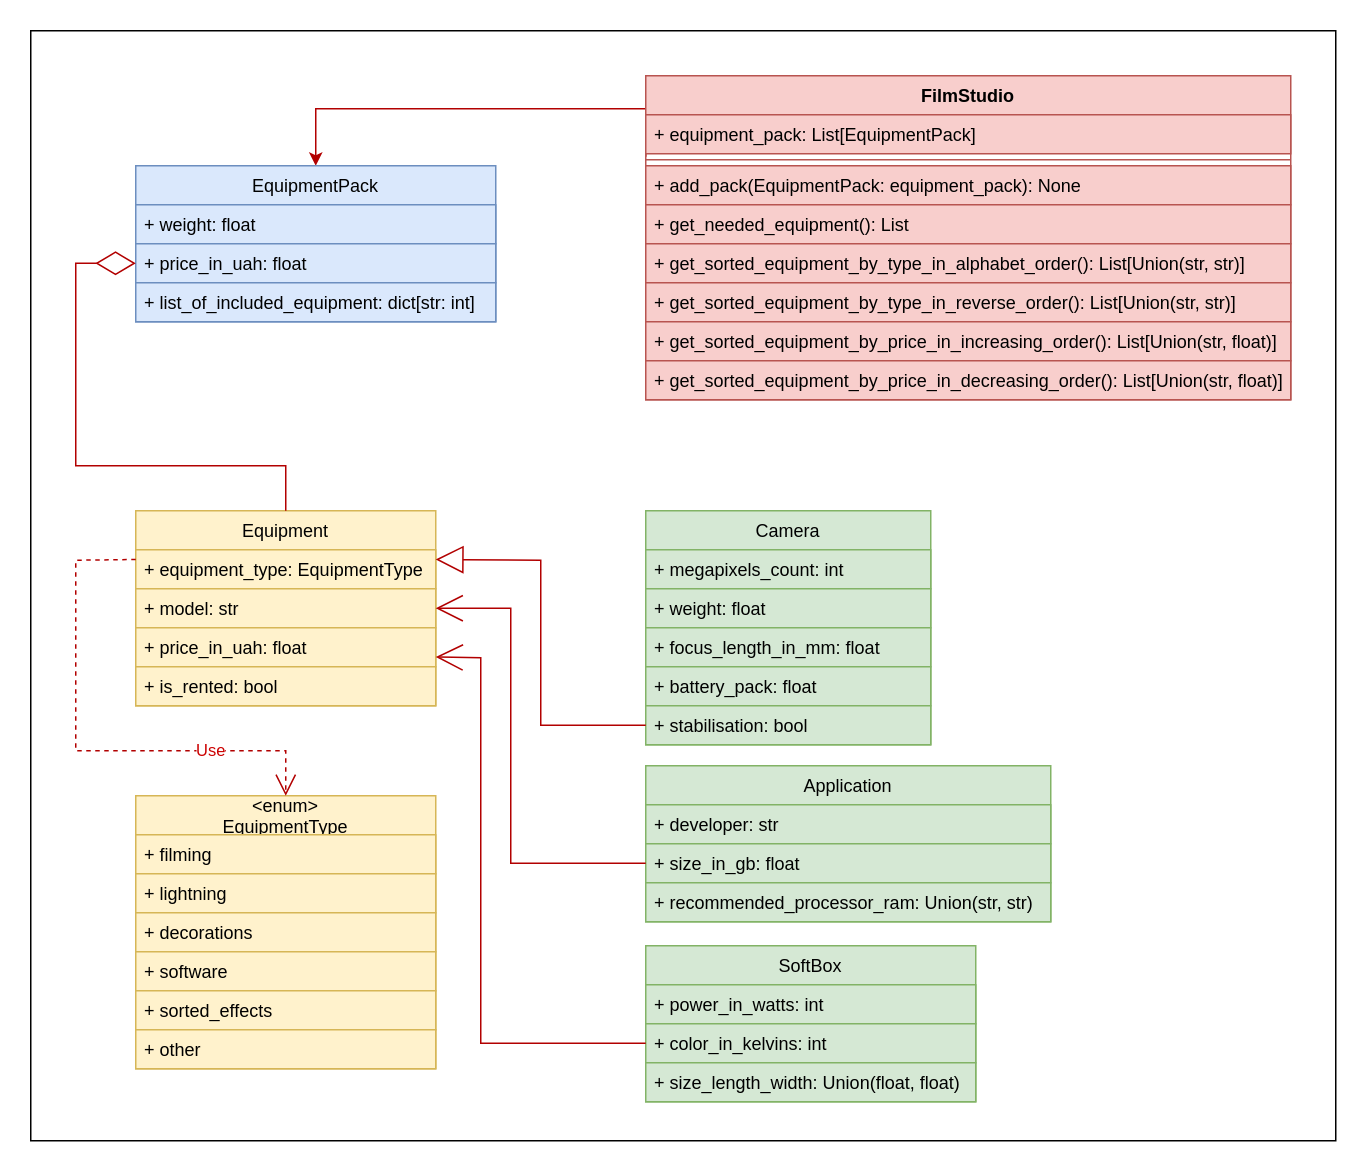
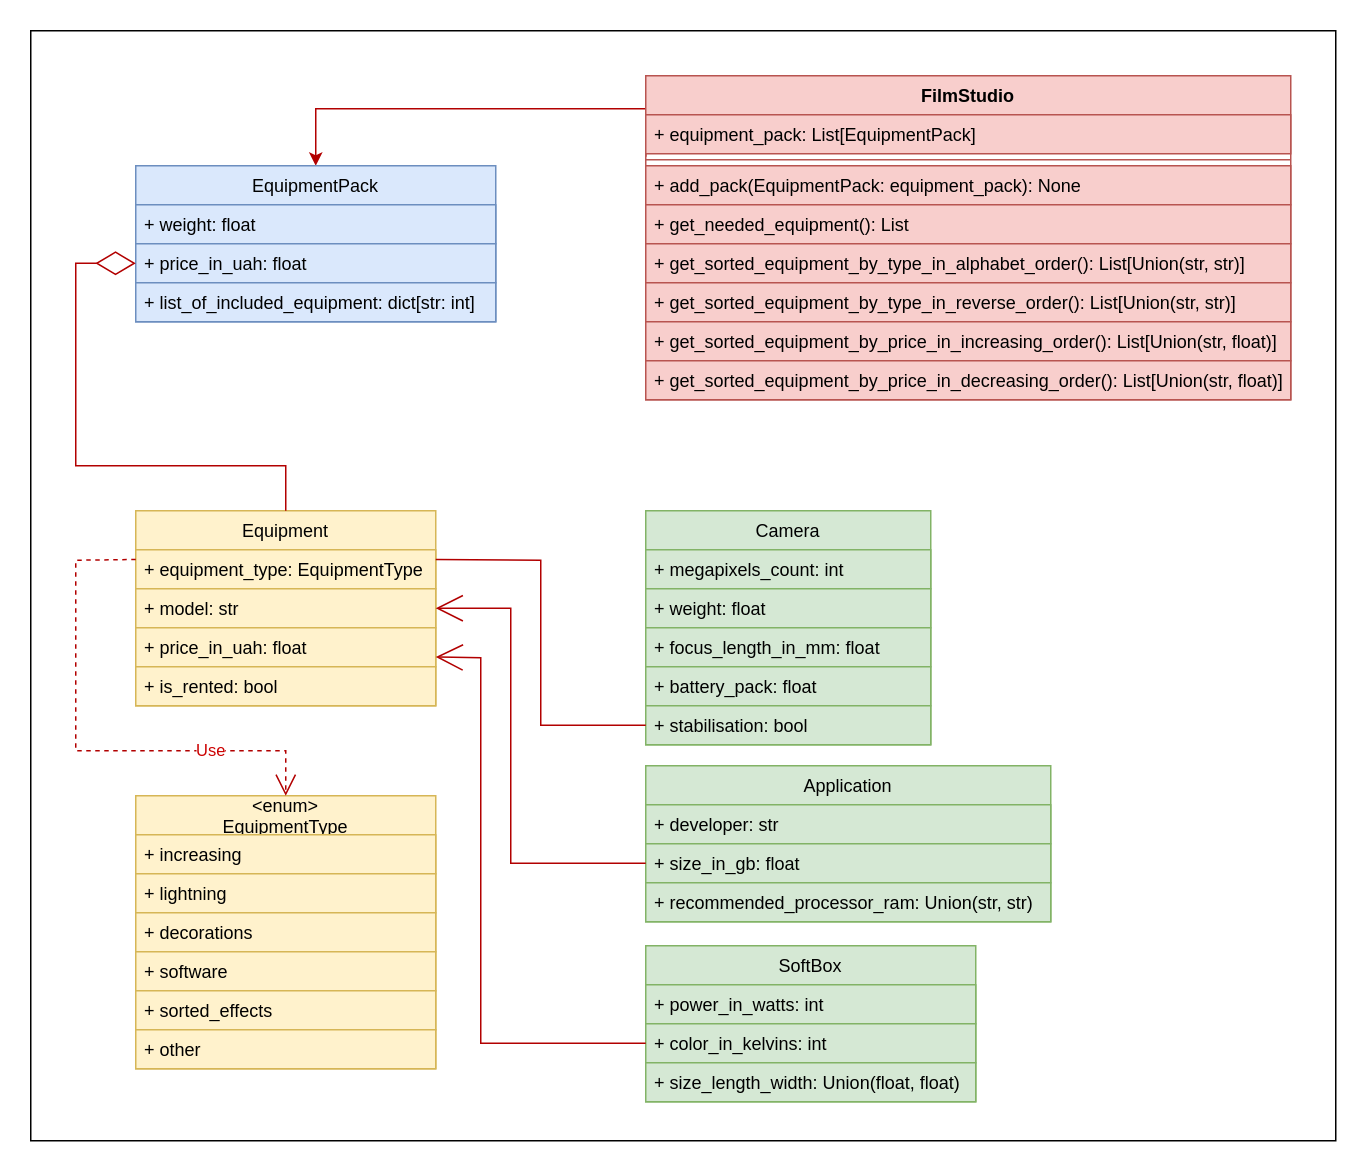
(464, 560) -> (451, 560)
(180, 855) -> (197, 855)
